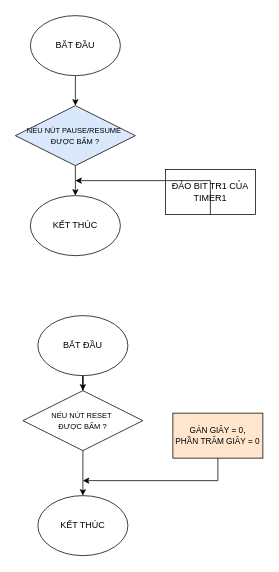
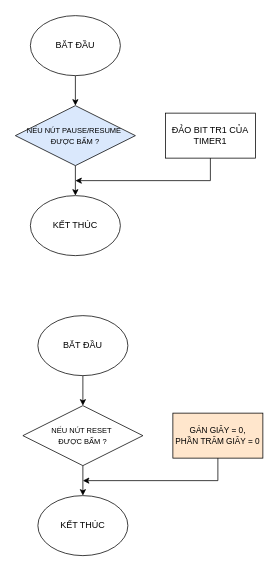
(210, 192) -> (210, 135)
(83, 420) -> (83, 435)
